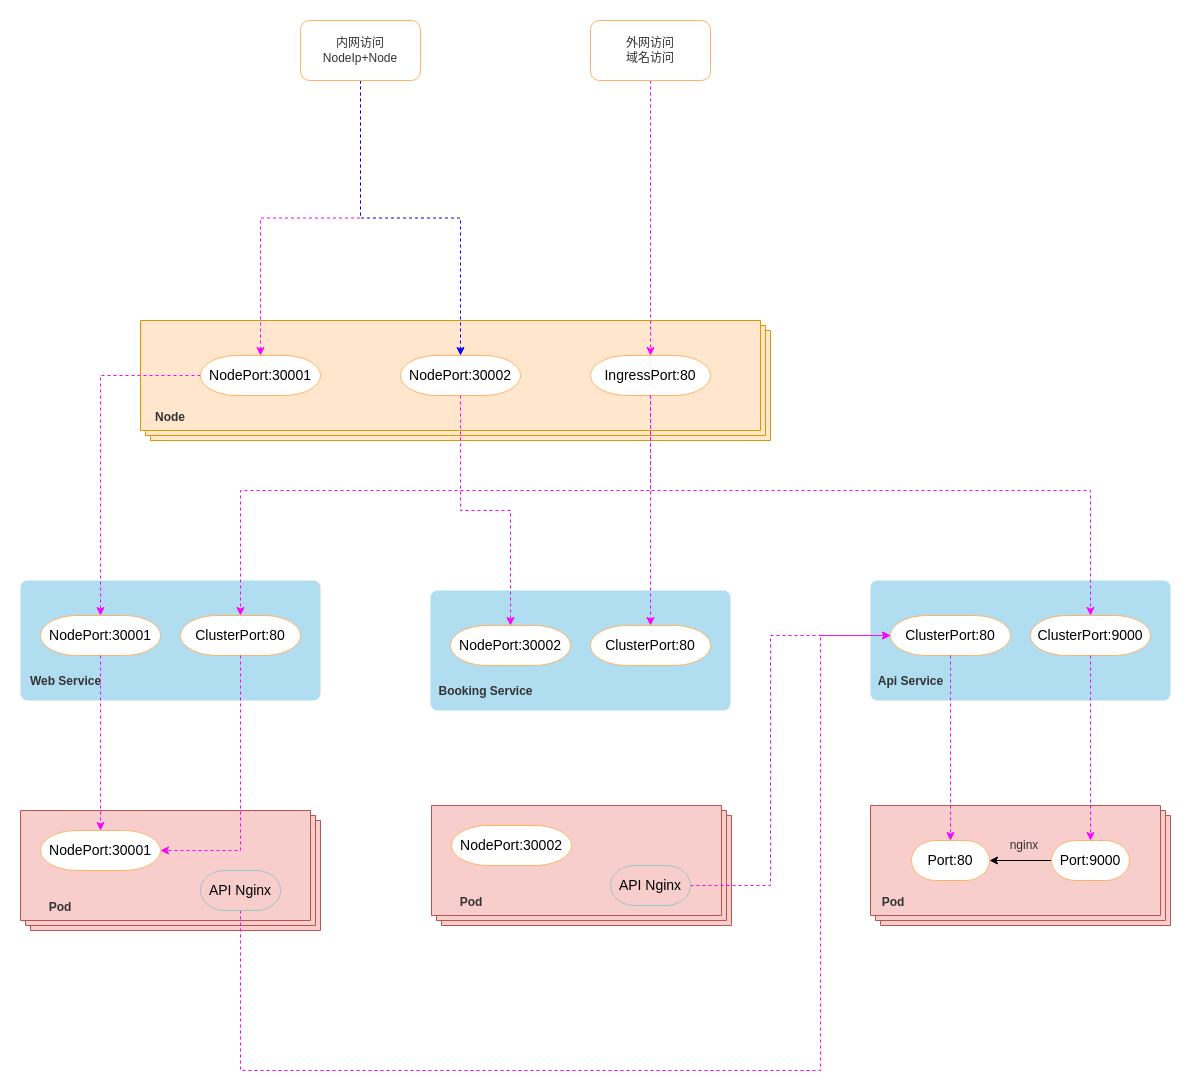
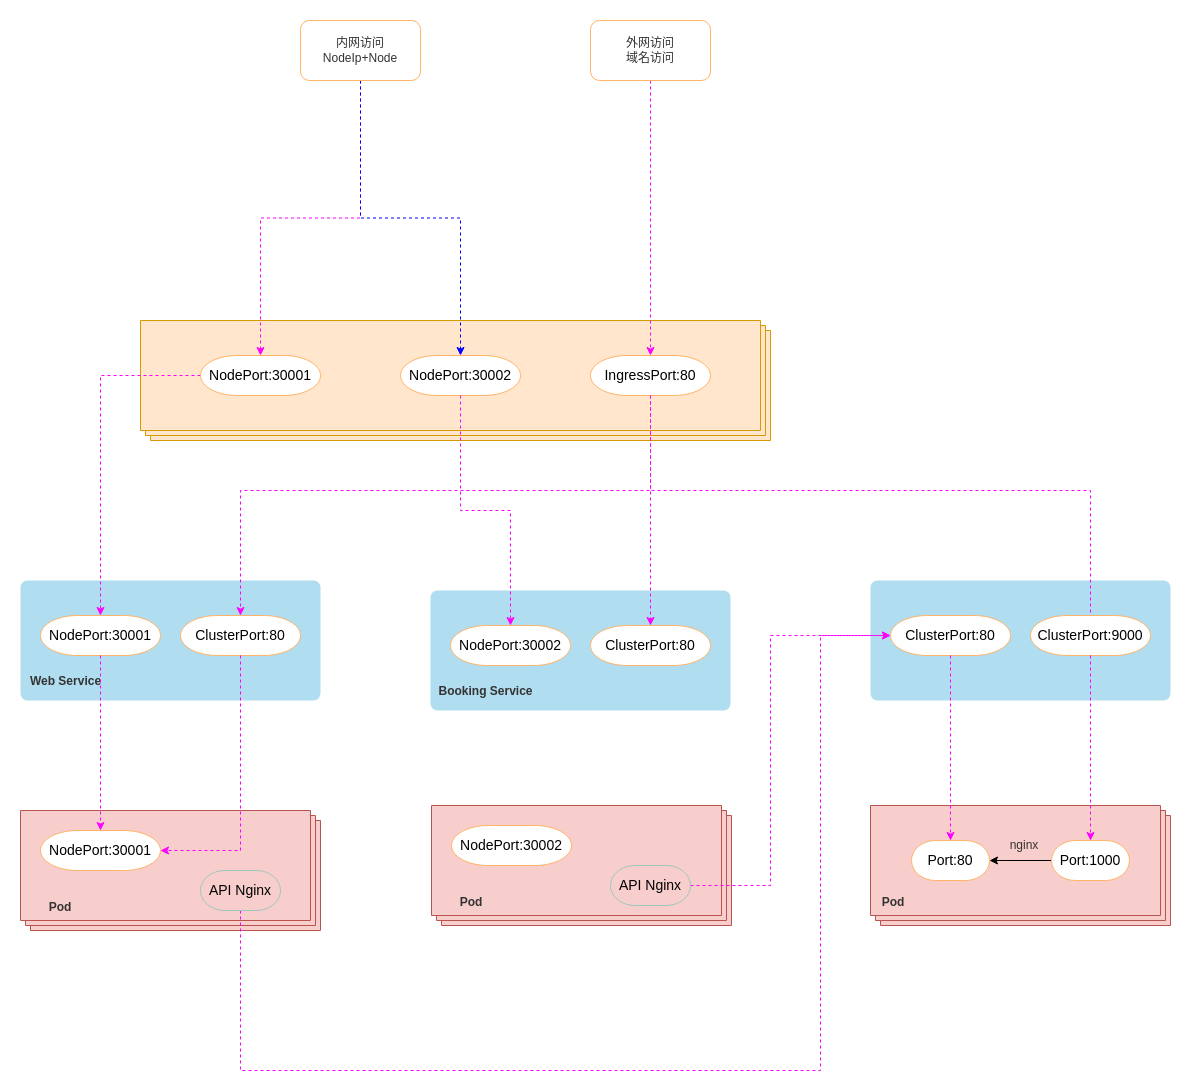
(171, 416) -> none
(1091, 607) -> (1091, 611)
(911, 682) -> none
(1091, 861) -> (1091, 861)
